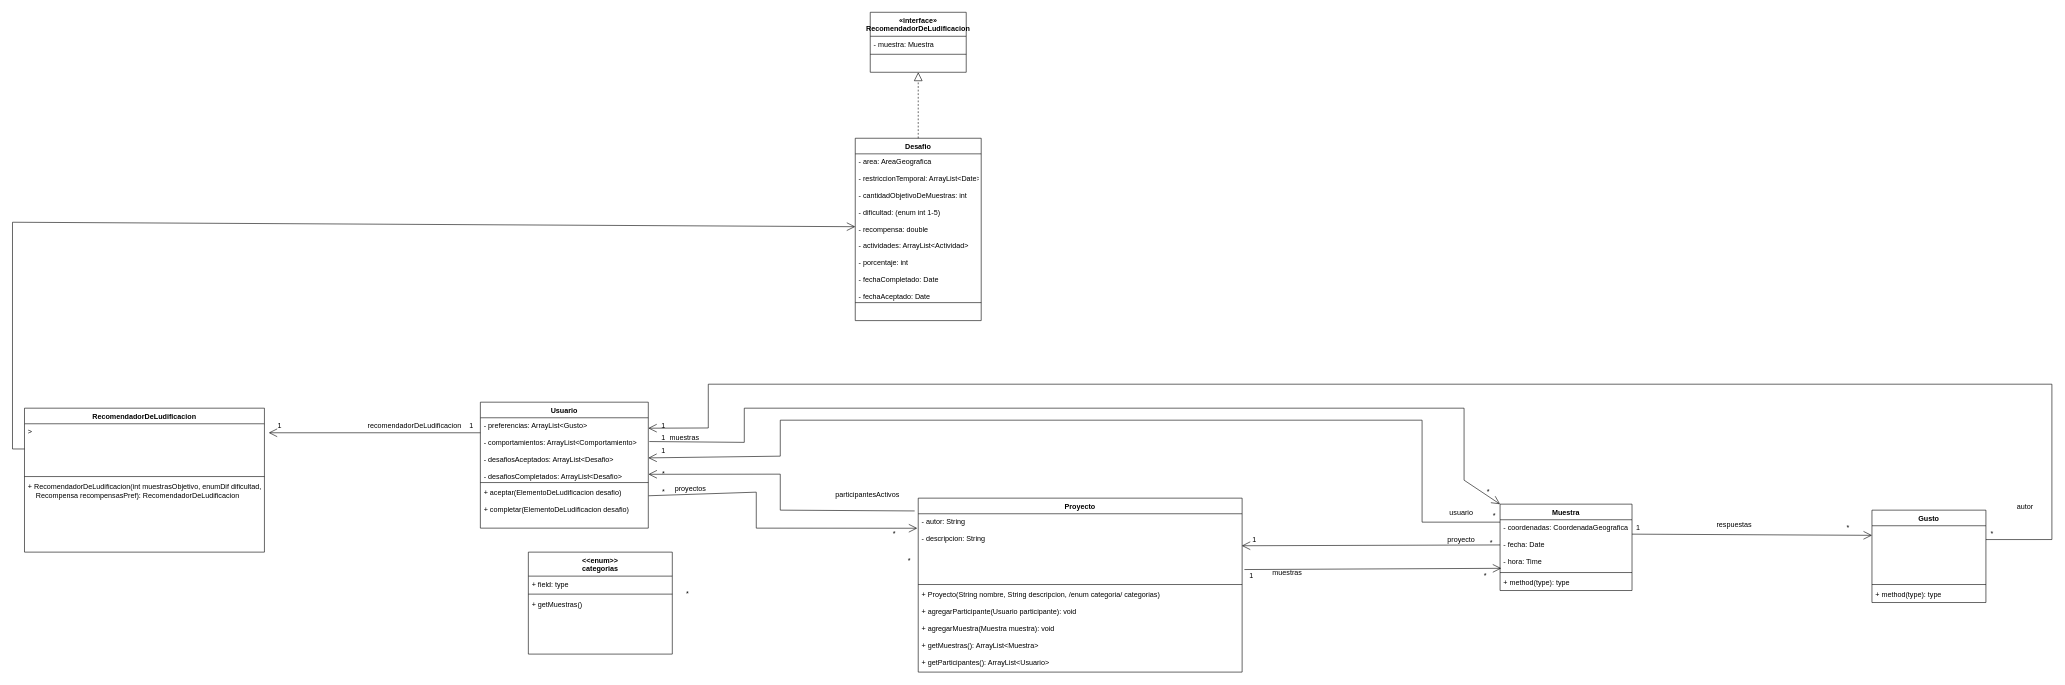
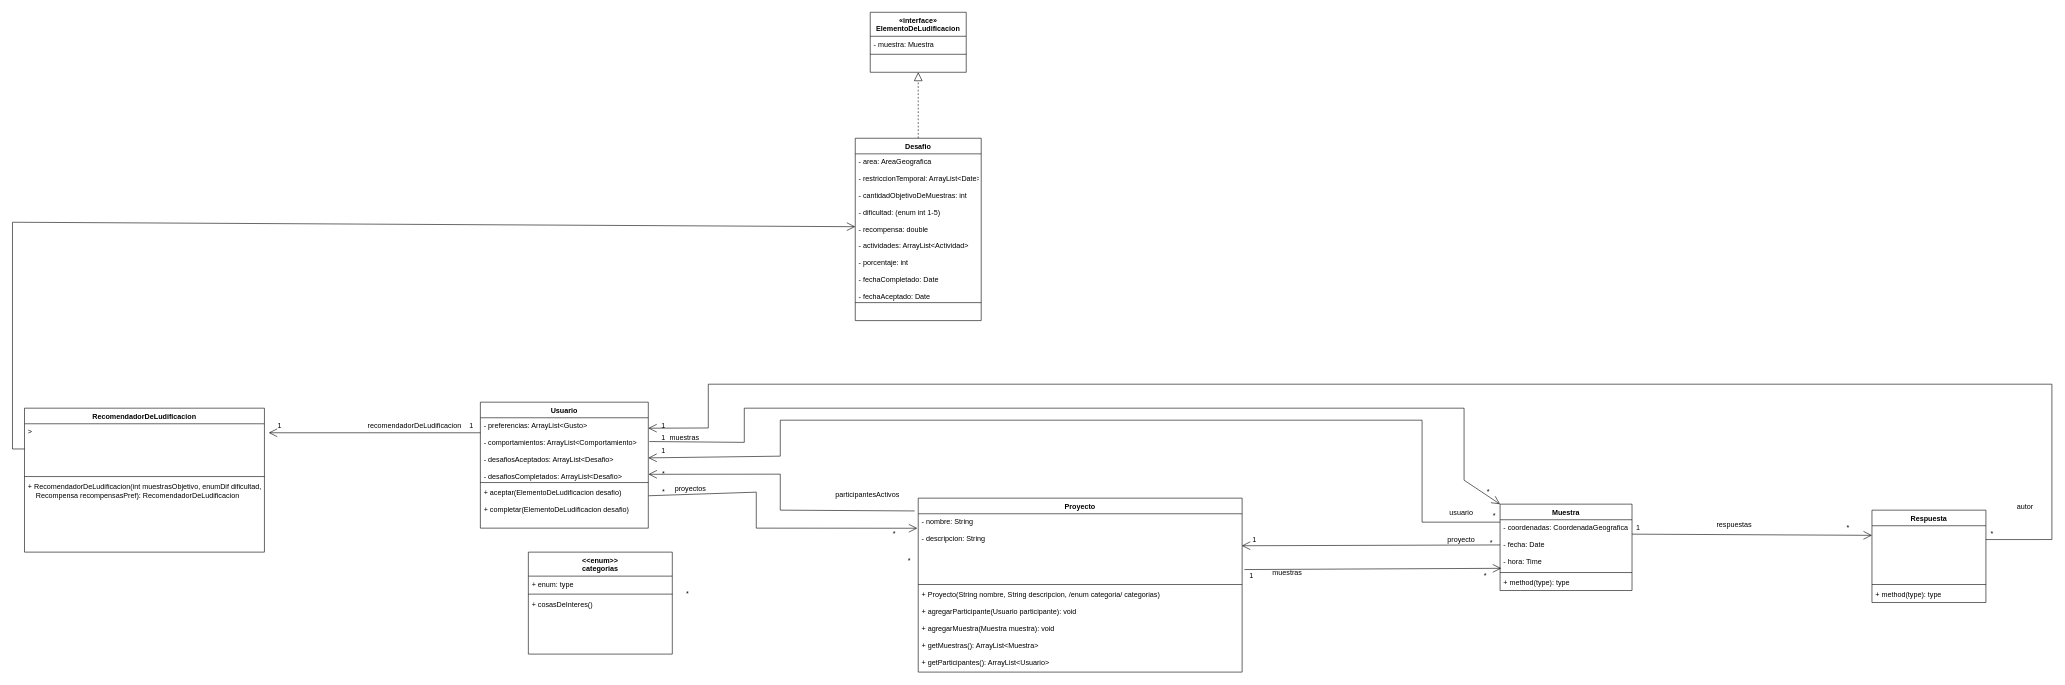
(918, 20) -> (918, 20)
(1929, 518) -> (1929, 518)
(948, 522) -> (950, 522)
(553, 584) -> (553, 584)
(561, 605) -> (567, 605)
